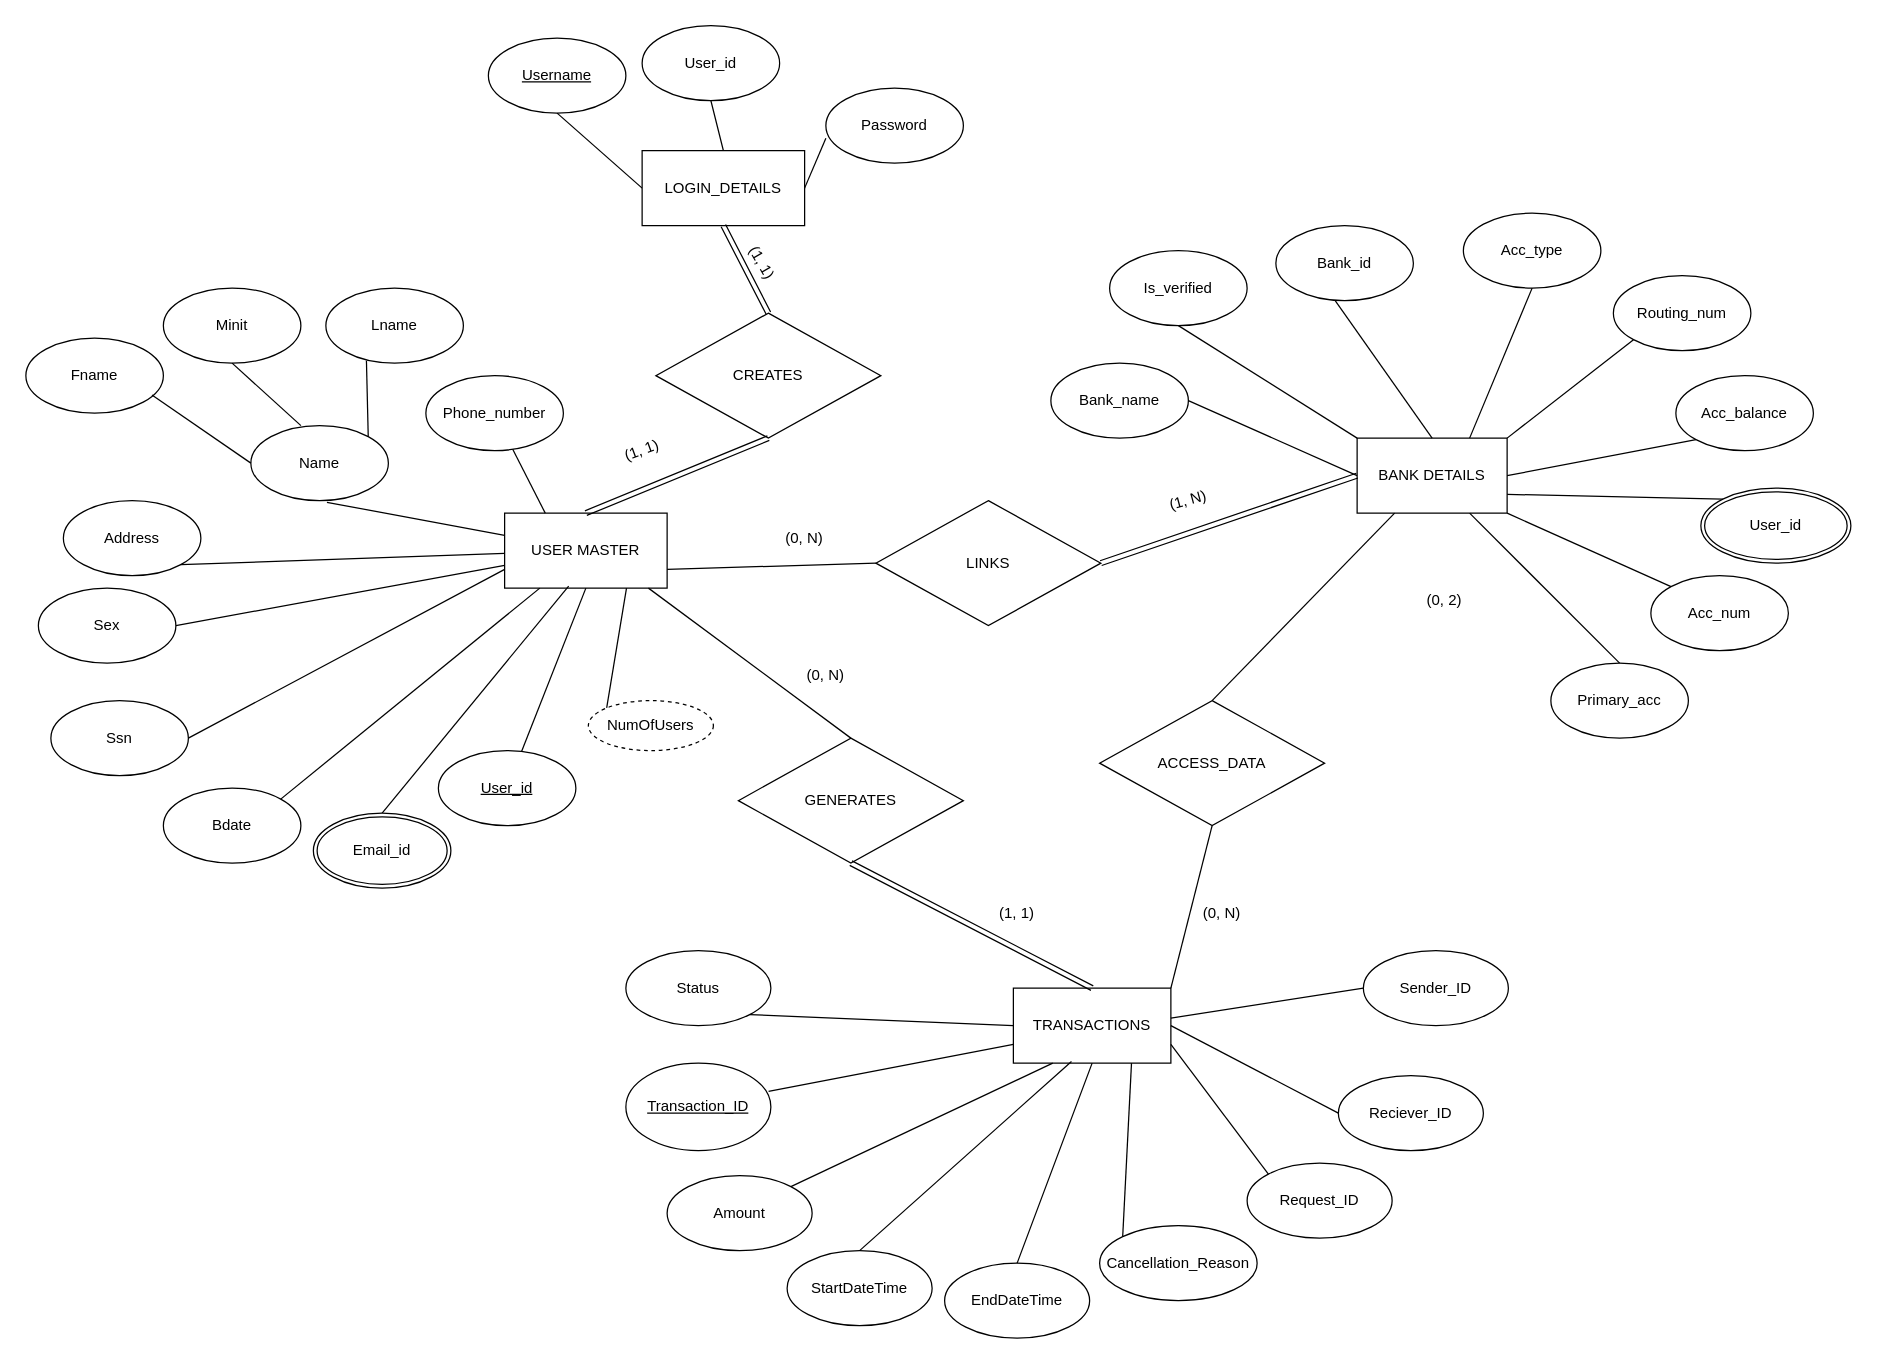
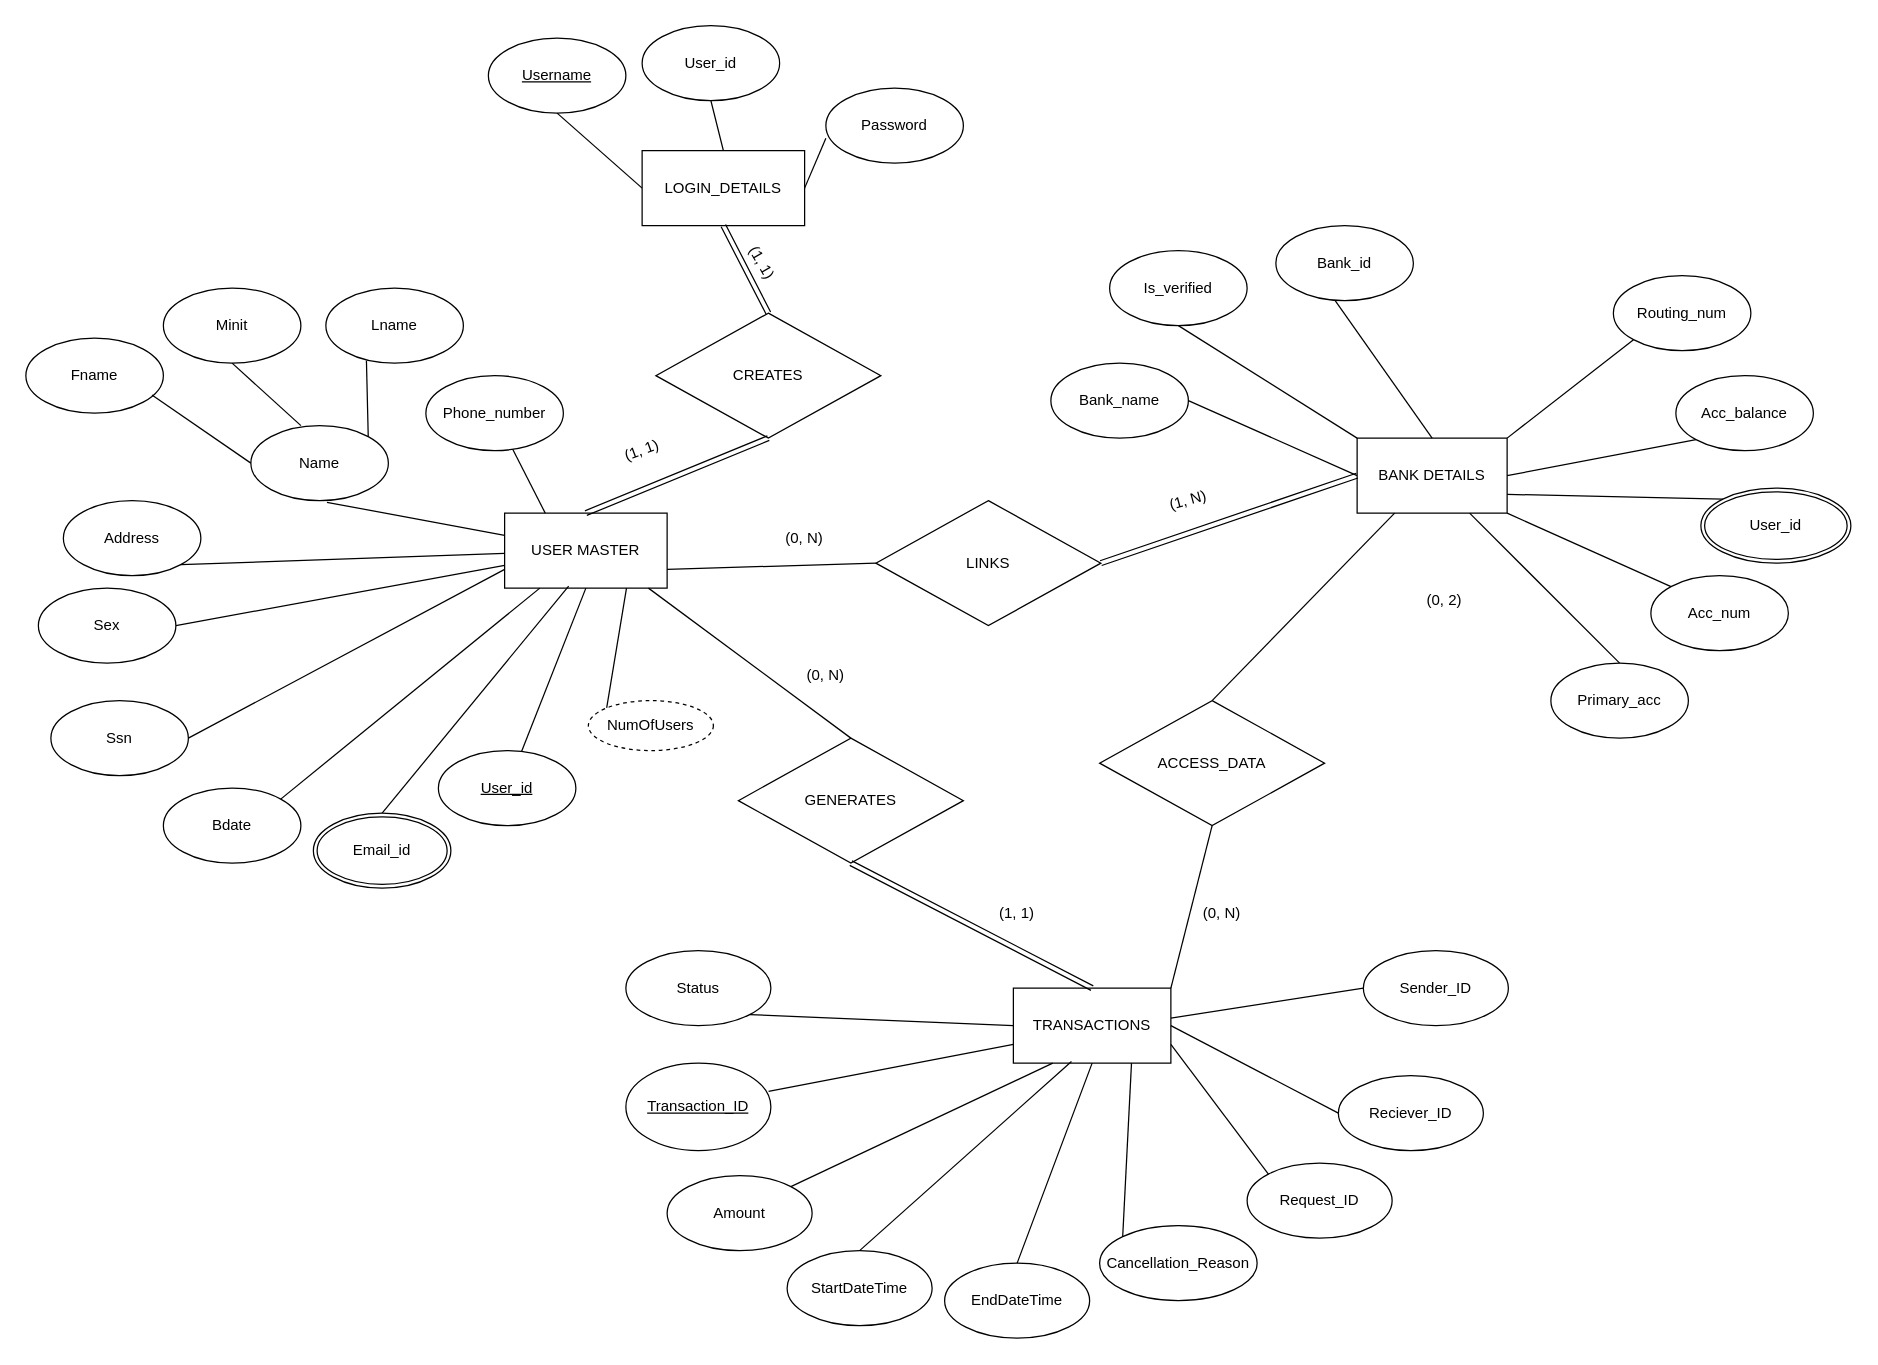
(1532, 251) -> none
(1501, 363) -> none
